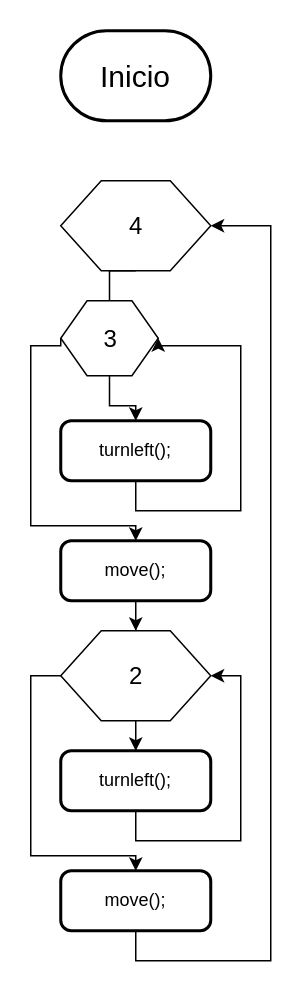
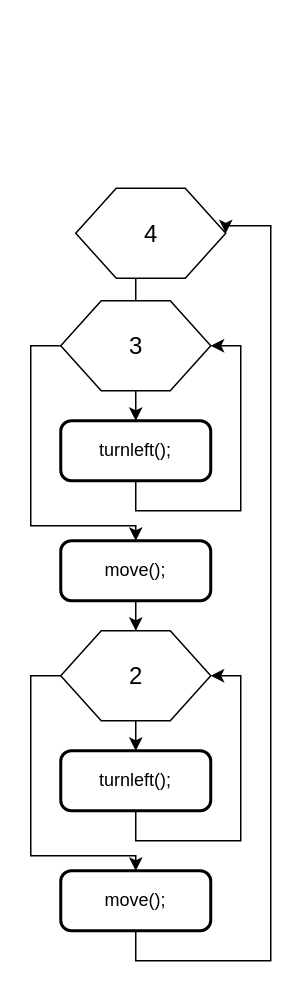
(136, 76) -> none
(136, 226) -> (151, 233)
(110, 338) -> (136, 346)
